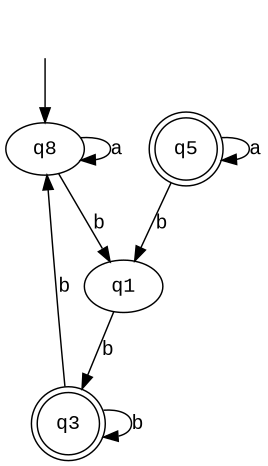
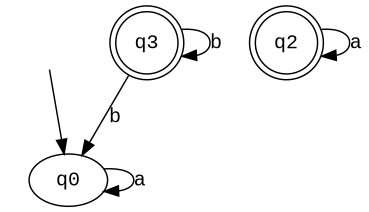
(45, 149) -> (68, 180)
(186, 149) -> (286, 43)
(124, 286) -> none
